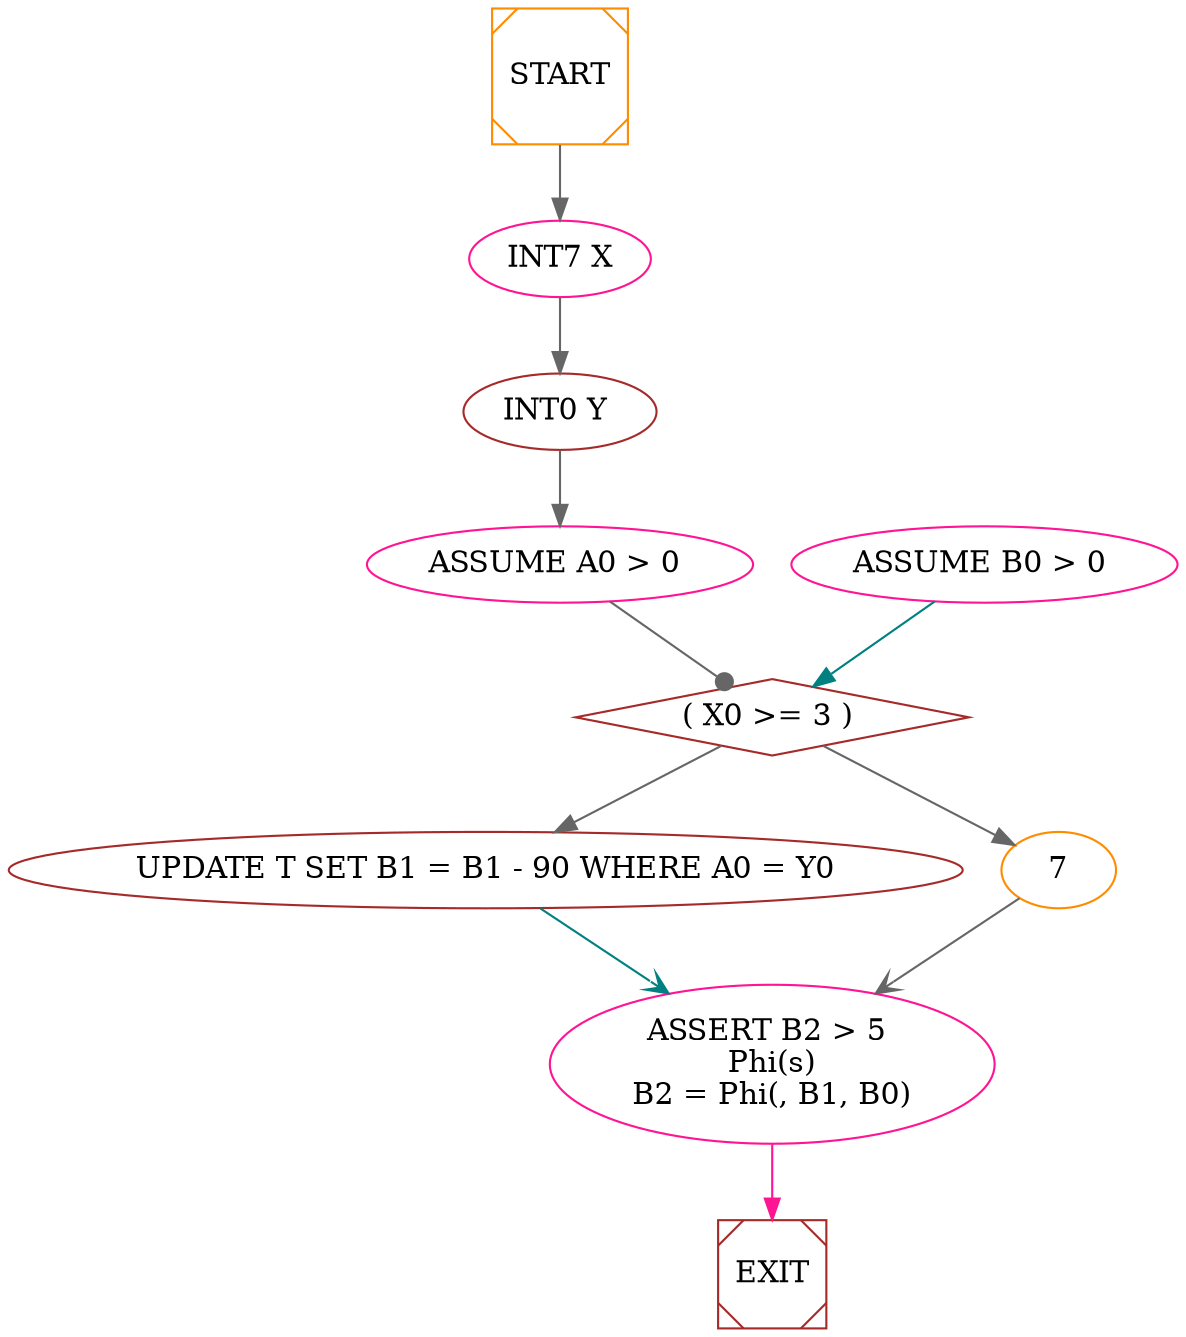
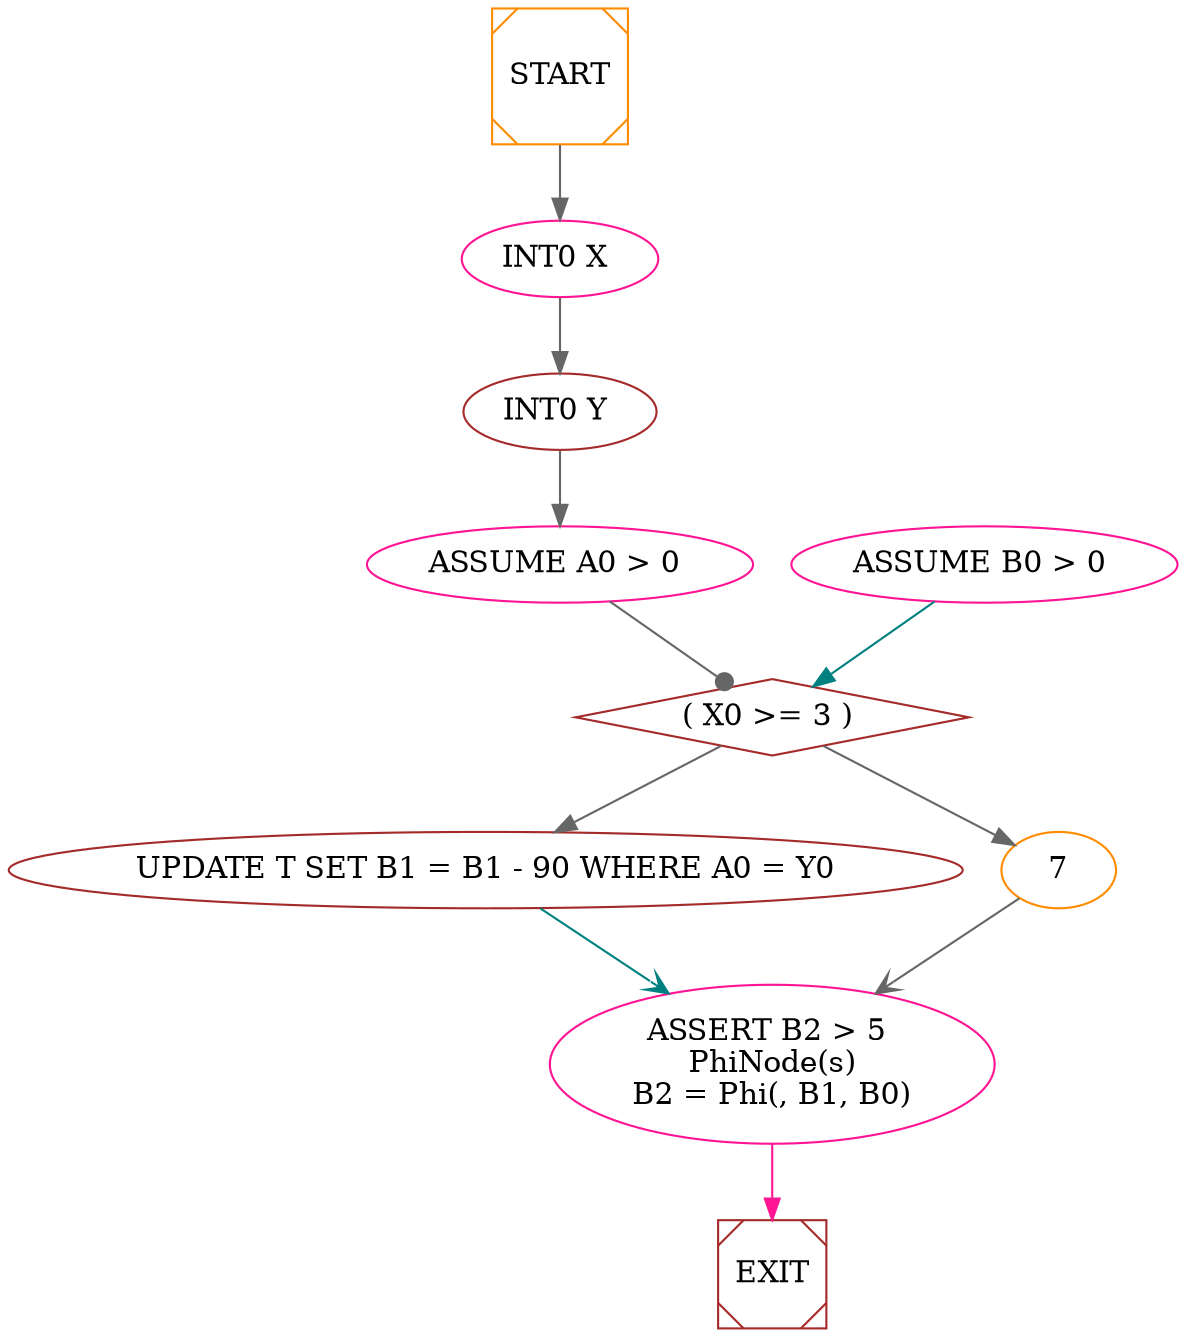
(560, 259) -> (560, 259)
(772, 1064) -> (772, 1064)
